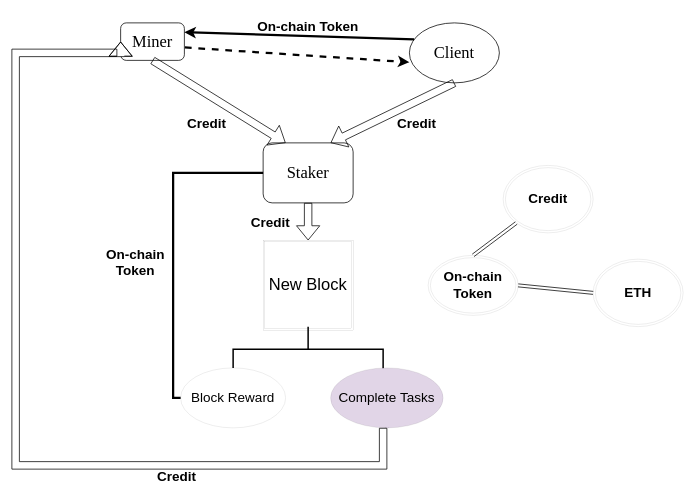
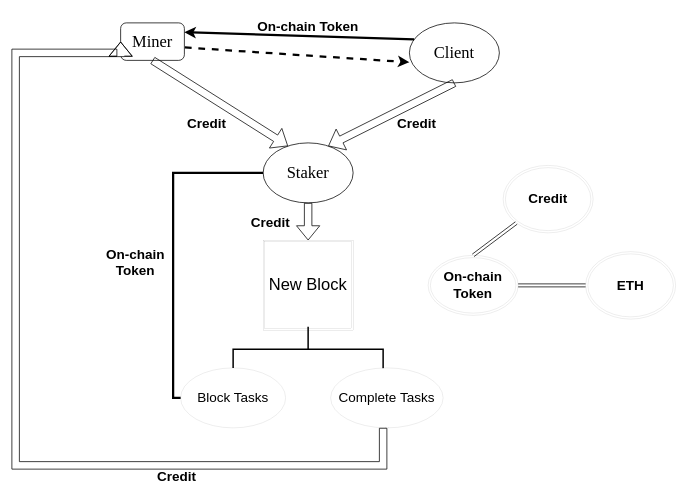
(308, 173) -> (308, 173)
(638, 293) -> (630, 285)
(233, 398) -> (233, 398)
(387, 398) -> (387, 398)
